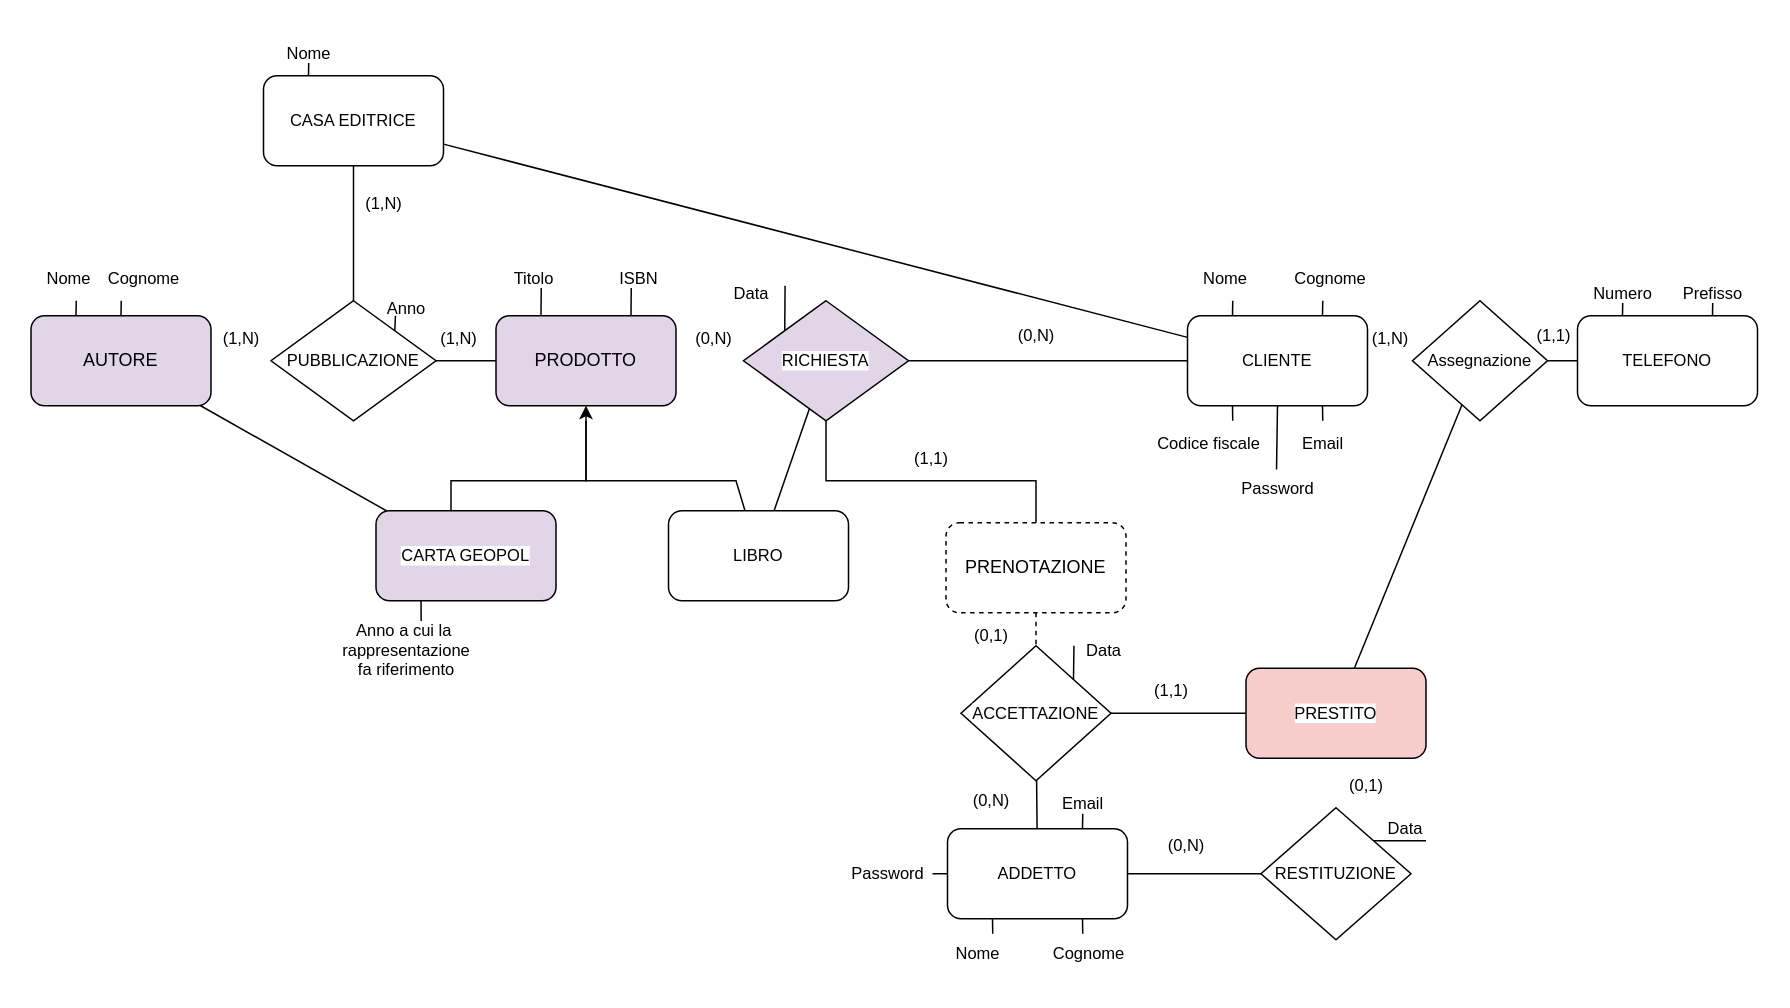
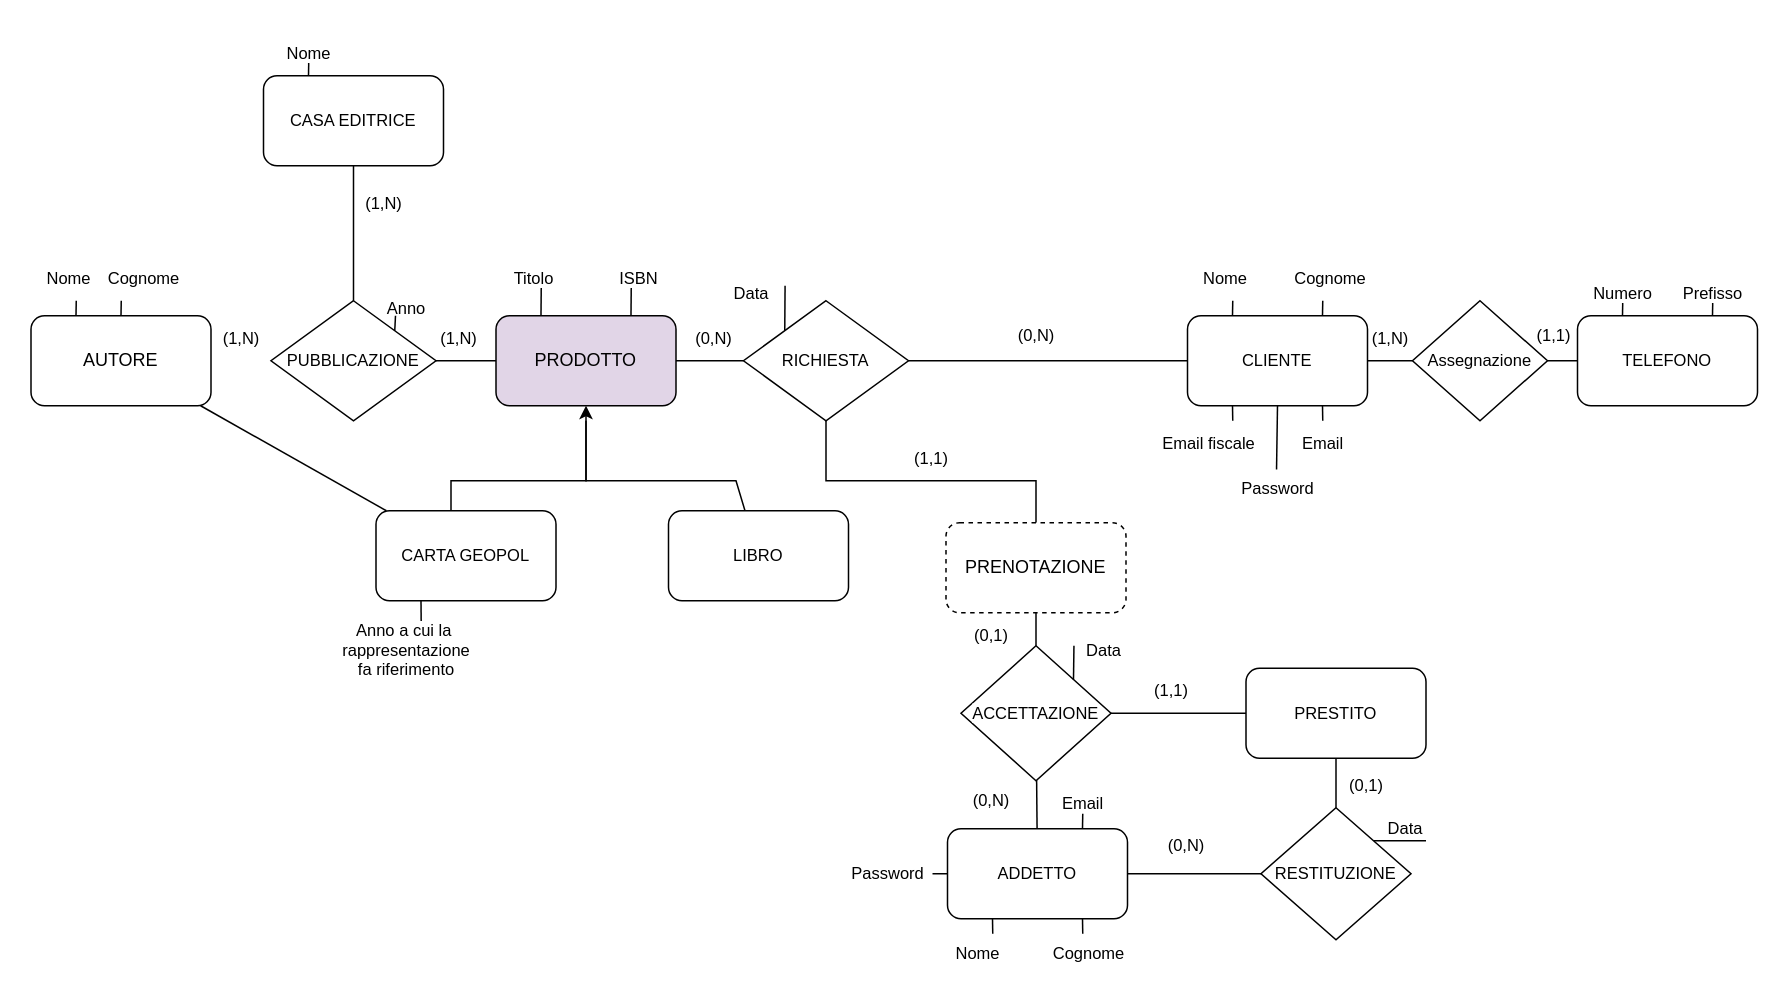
(815, 241) -> (1389, 361)
(121, 361) -> (121, 361)
(826, 361) -> (826, 361)
(1209, 443) -> (1209, 443)
(791, 460) -> (710, 361)
(1408, 537) -> (1336, 782)
(466, 556) -> (466, 556)
(1036, 630) -> (1036, 630)
(1336, 713) -> (1336, 713)
